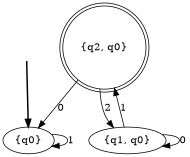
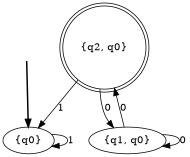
(61, 108) -> (61, 108)
(108, 108) -> (108, 108)
(124, 108) -> (124, 108)
